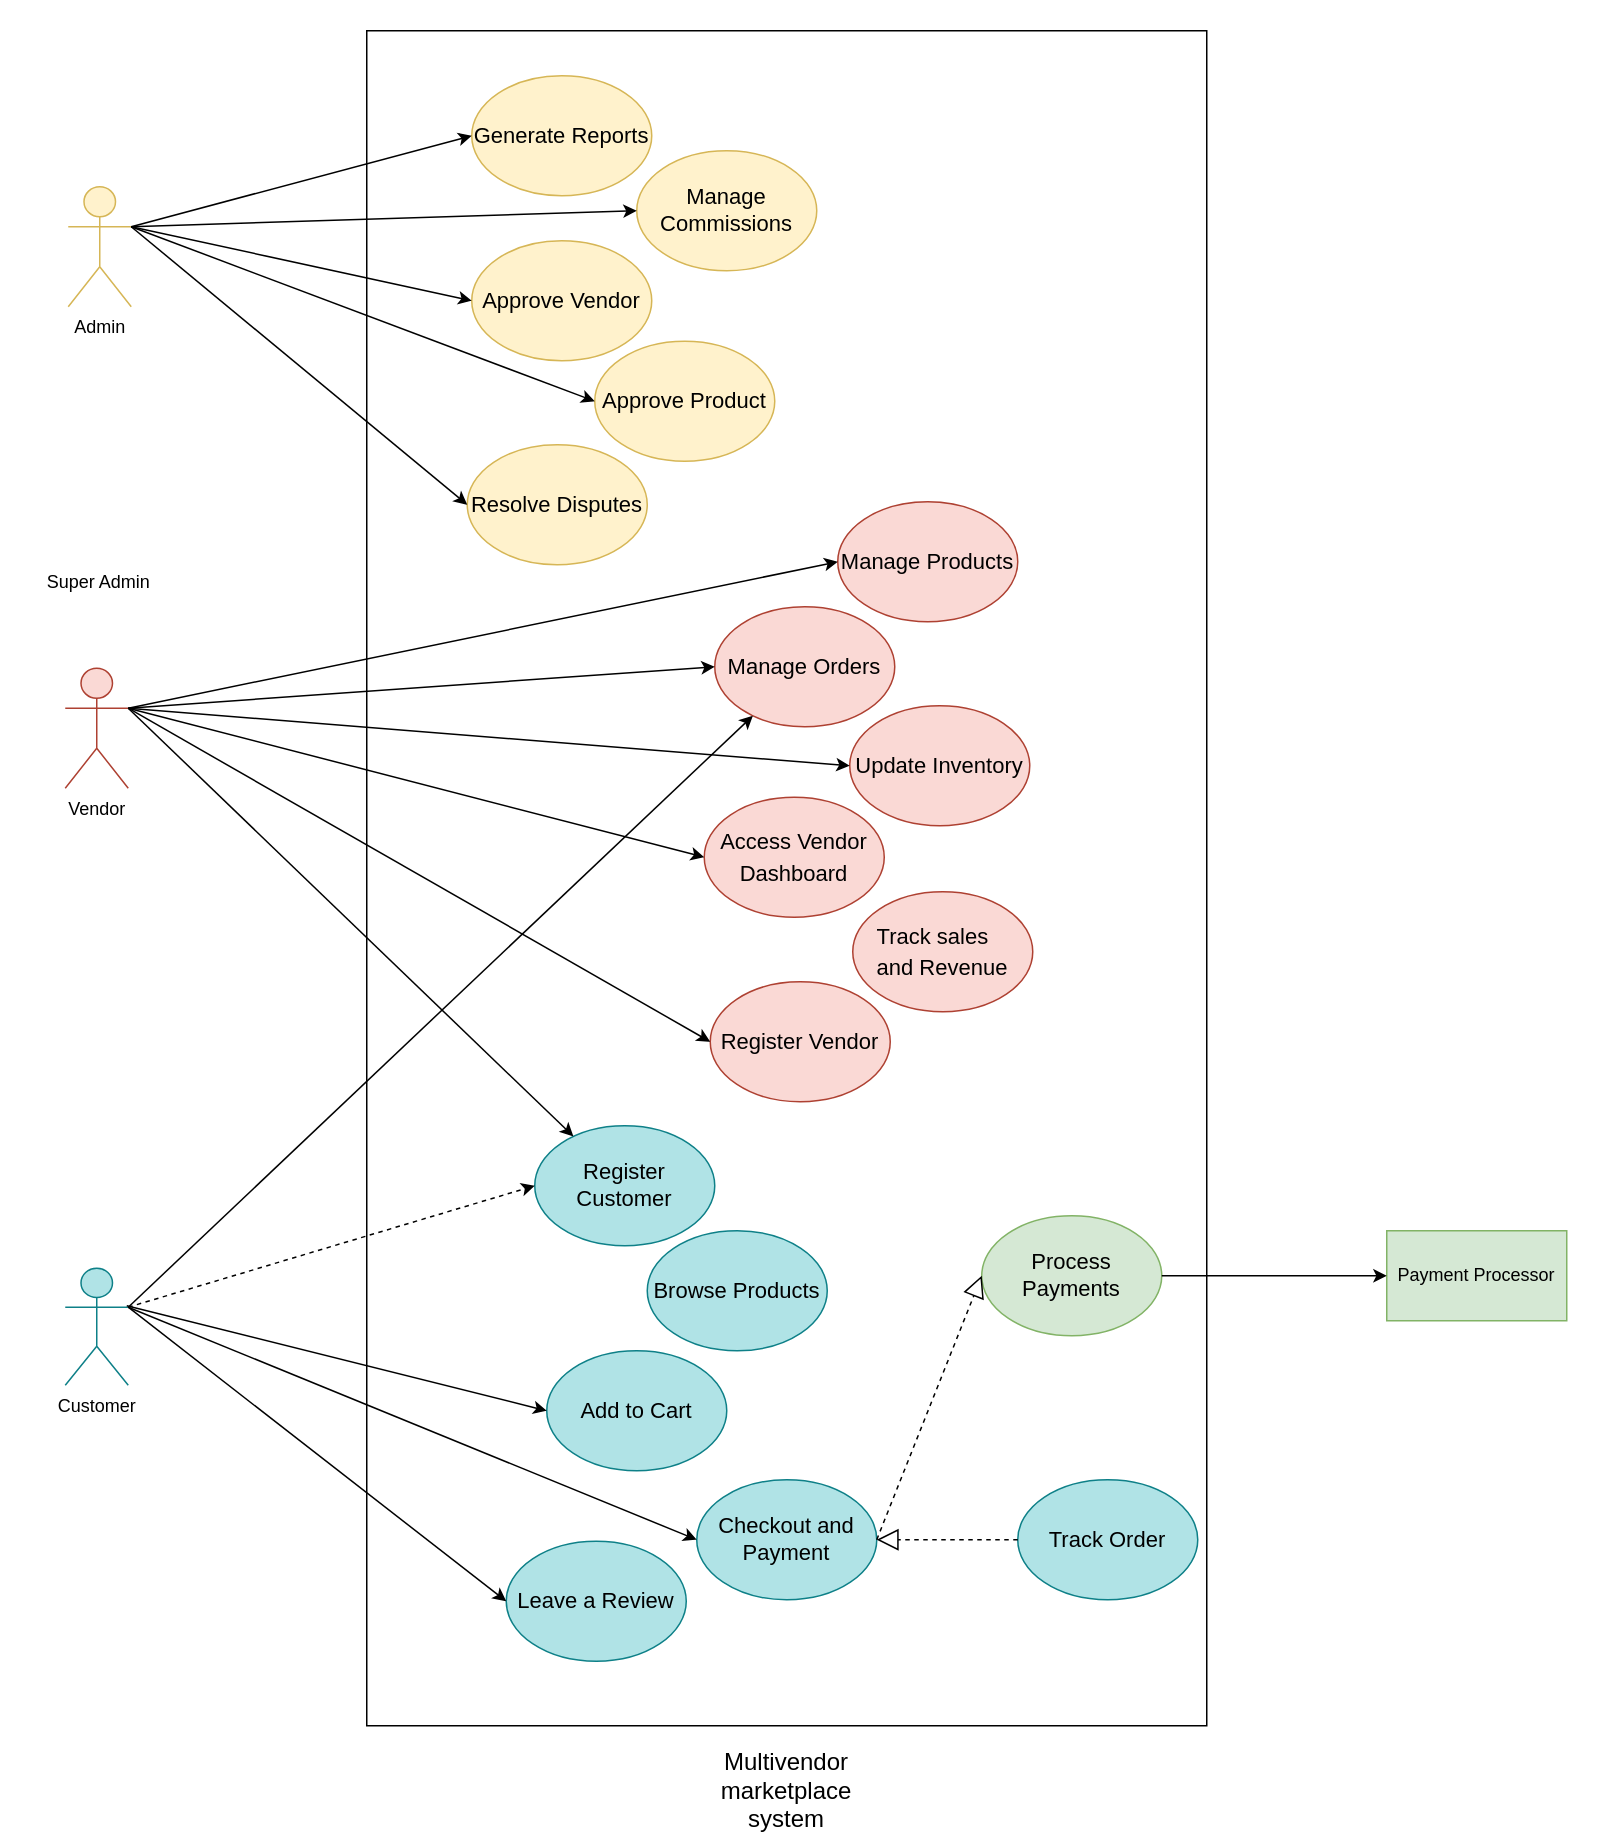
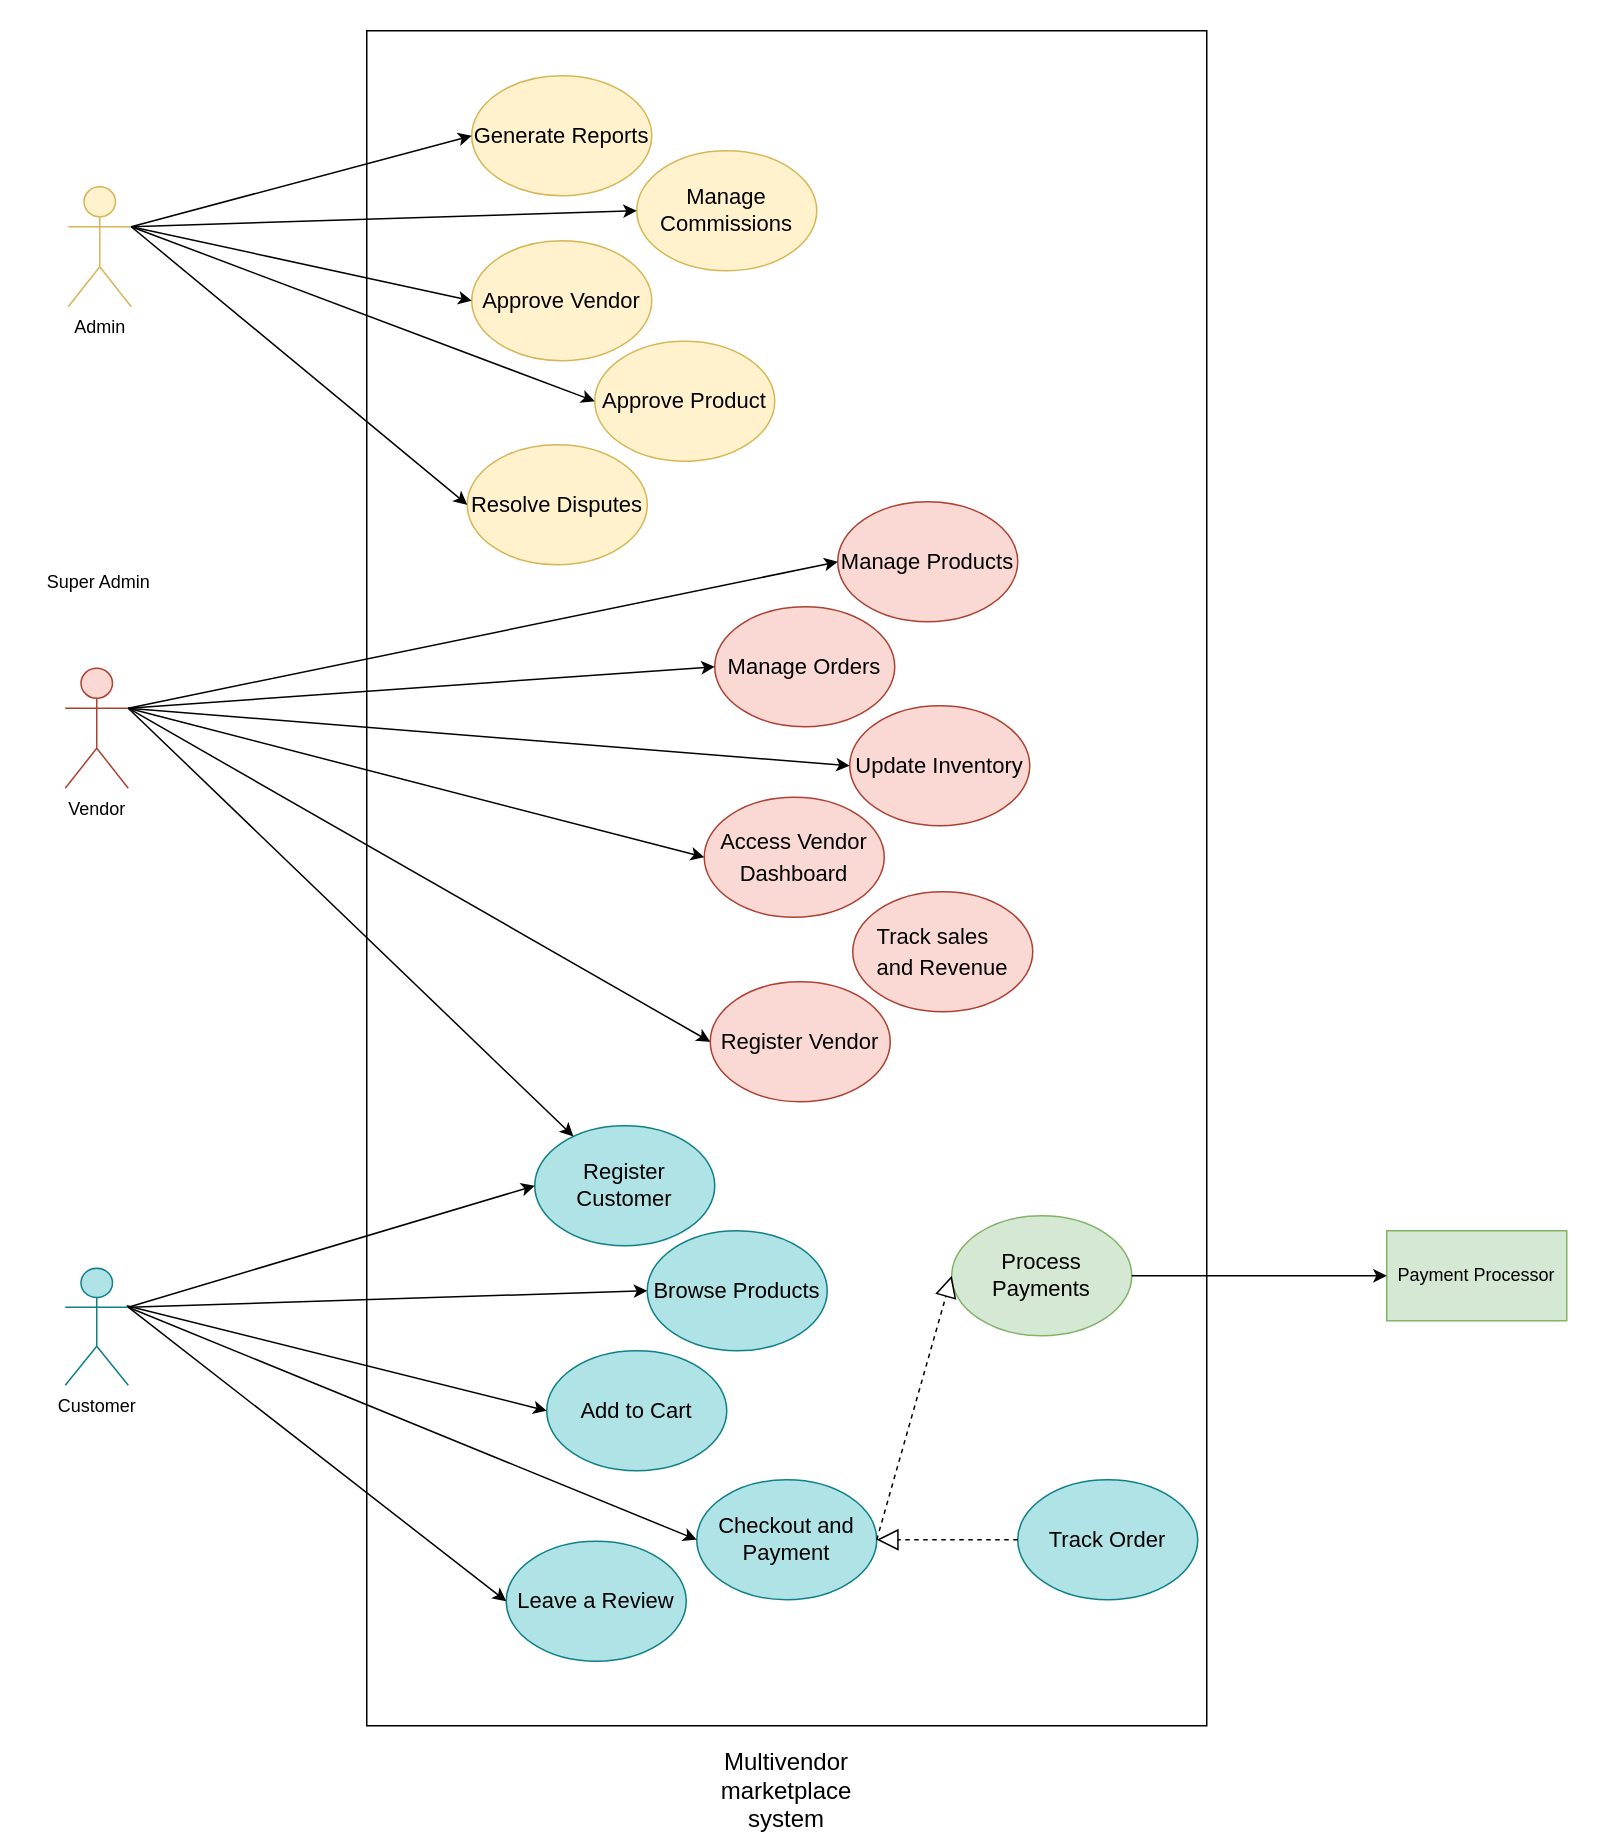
(439, 1013) -> (388, 1299)
(329, 1247) -> (329, 1247)
(1072, 1276) -> (1042, 1276)
